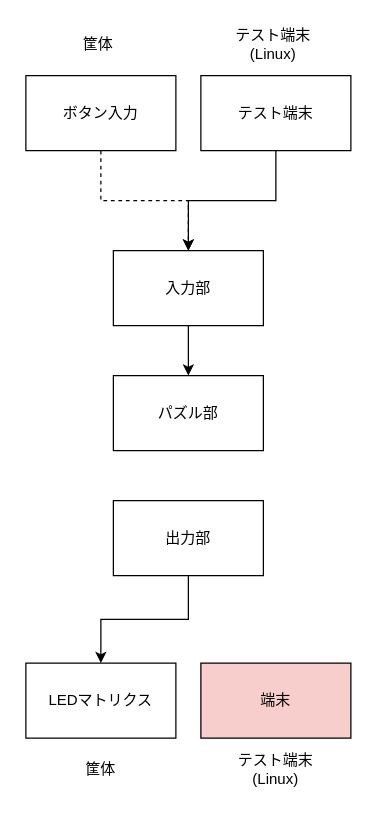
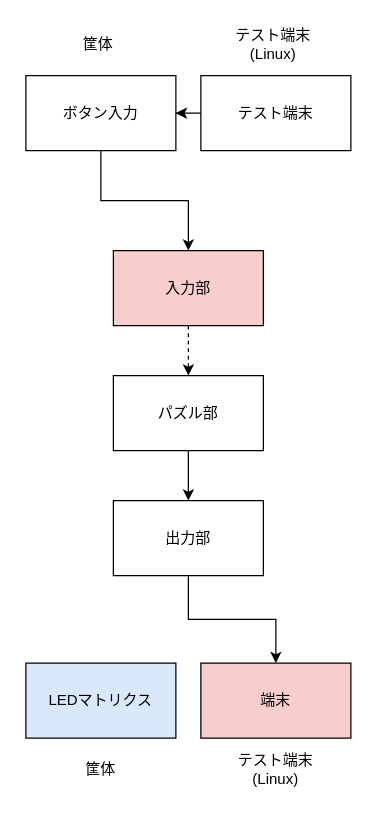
(119, 201) -> (119, 201)
(259, 201) -> (184, 113)
(188, 288) -> (188, 288)
(188, 346) -> (188, 346)
none -> (188, 472)
(126, 619) -> none
none -> (250, 619)
(101, 701) -> (101, 701)
